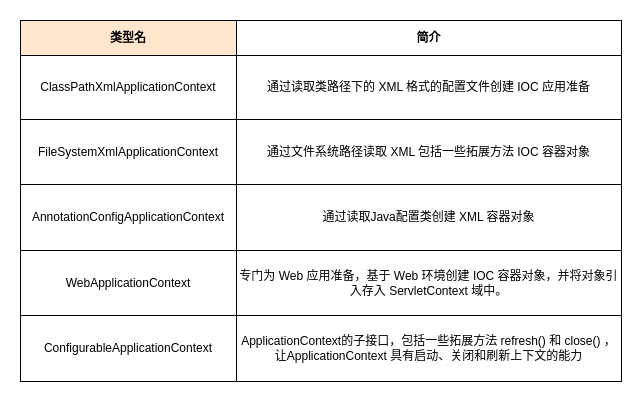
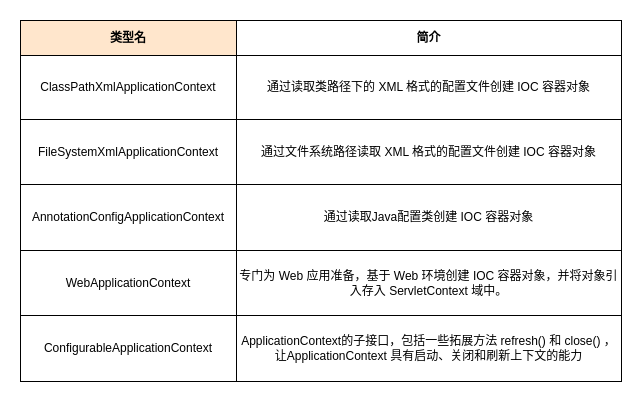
(429, 88) -> (429, 88)
(429, 153) -> (429, 153)
(429, 218) -> (429, 218)
